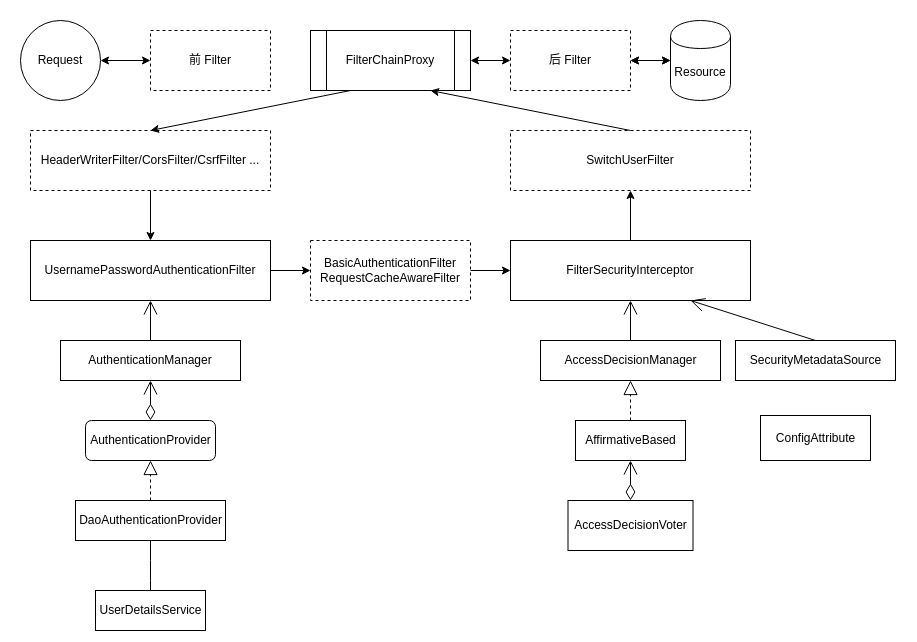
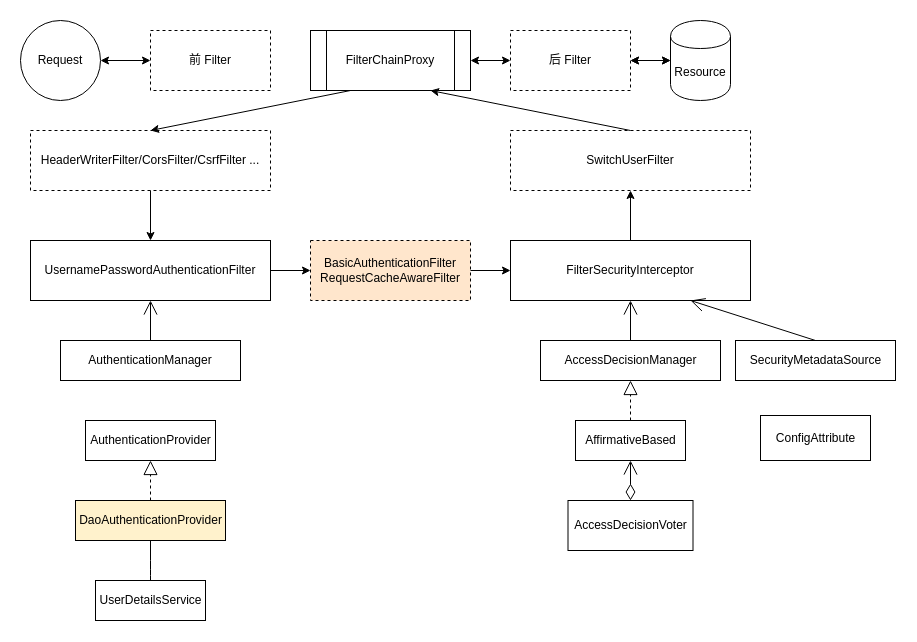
(391, 271) -> (391, 271)
(151, 394) -> none
(151, 441) -> (151, 441)
(151, 521) -> (151, 521)
(151, 611) -> (151, 601)
